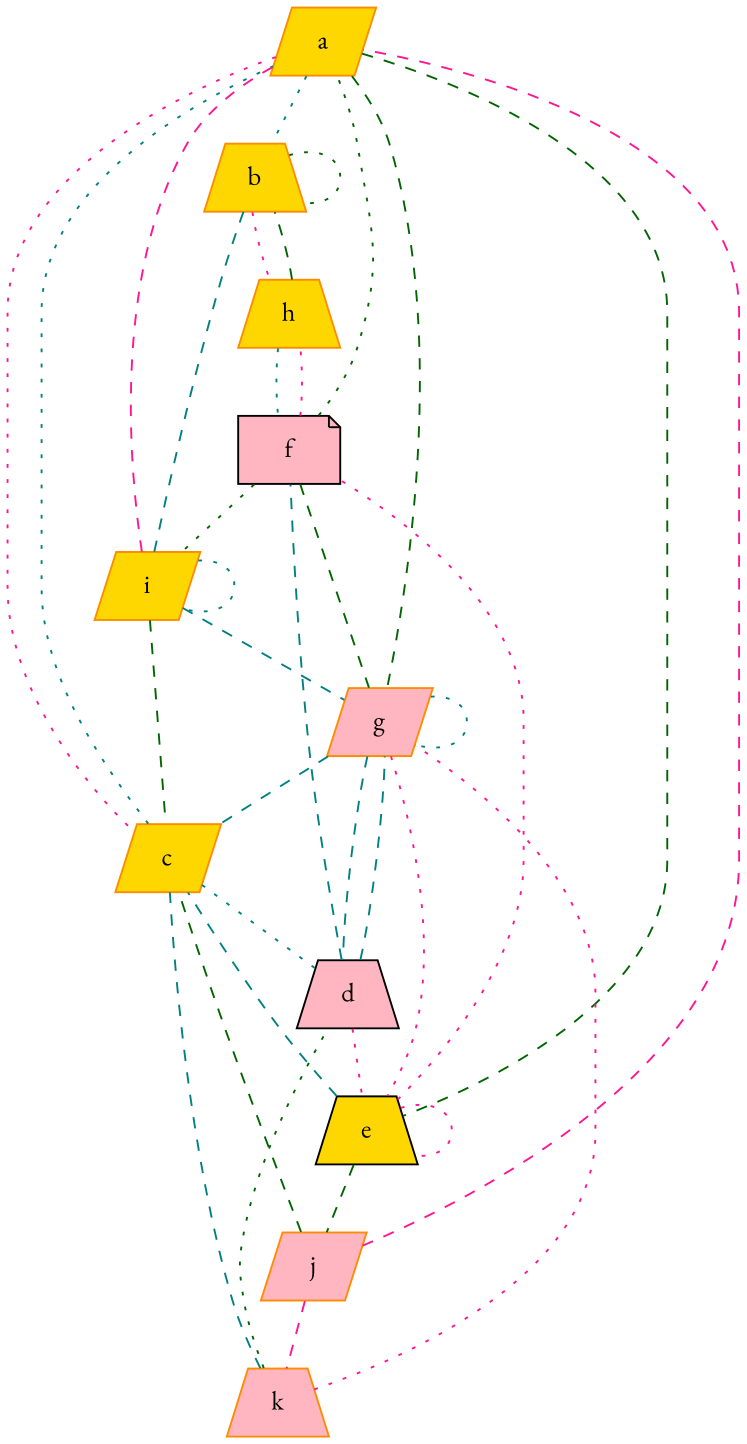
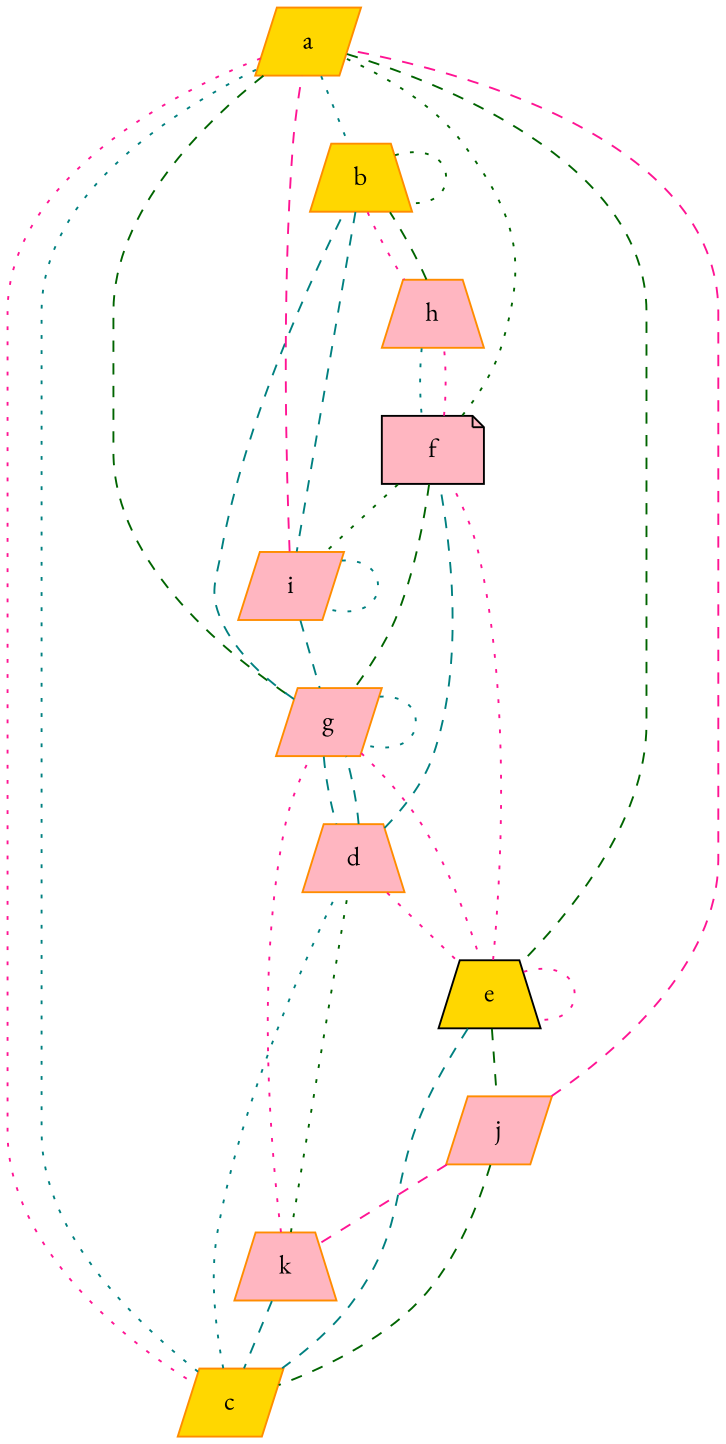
(289, 314) -> (433, 314)
(147, 586) -> (291, 586)
(158, 722) -> none
(274, 790) -> (243, 463)
(348, 994) -> (353, 858)
